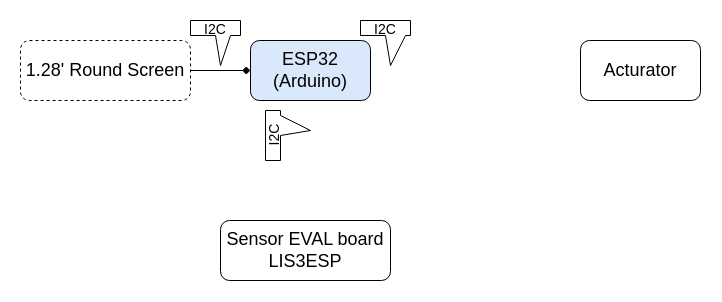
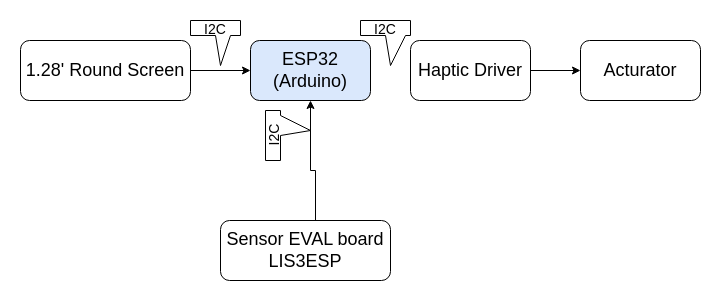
(106, 71) -> (106, 71)
(242, 71) -> (242, 71)
none -> (471, 71)
none -> (552, 71)
none -> (311, 166)
